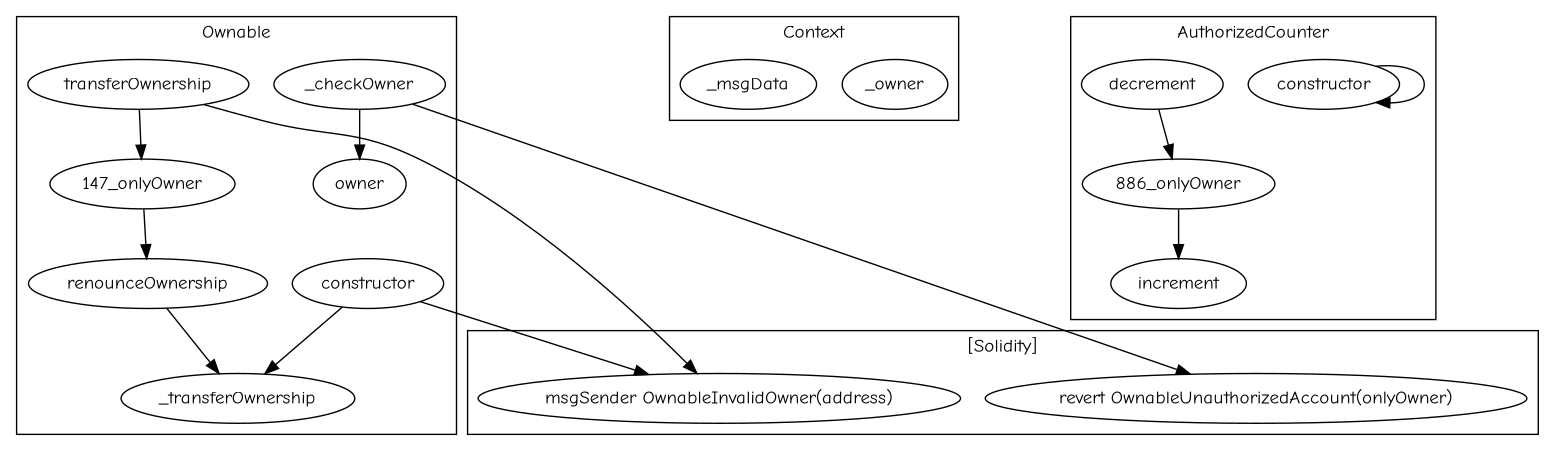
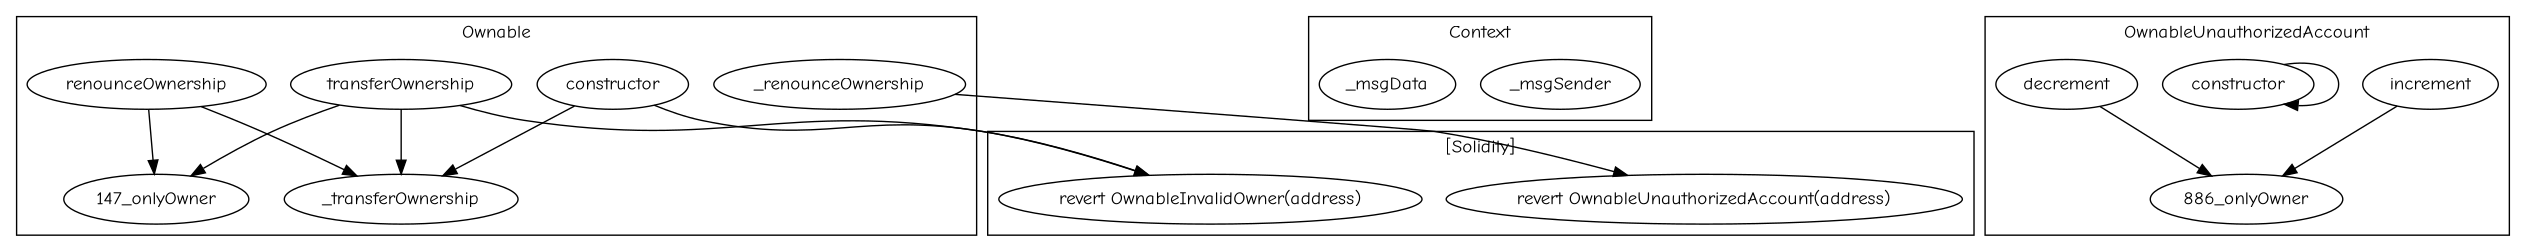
(1253, 33) -> (2247, 33)
(360, 84) -> (840, 84)
(895, 84) -> (1560, 84)
none -> (401, 135)
(360, 184) -> none
(145, 227) -> (151, 135)
(1179, 227) -> (2346, 137)
(719, 398) -> (1210, 199)
(1256, 398) -> (1704, 199)
